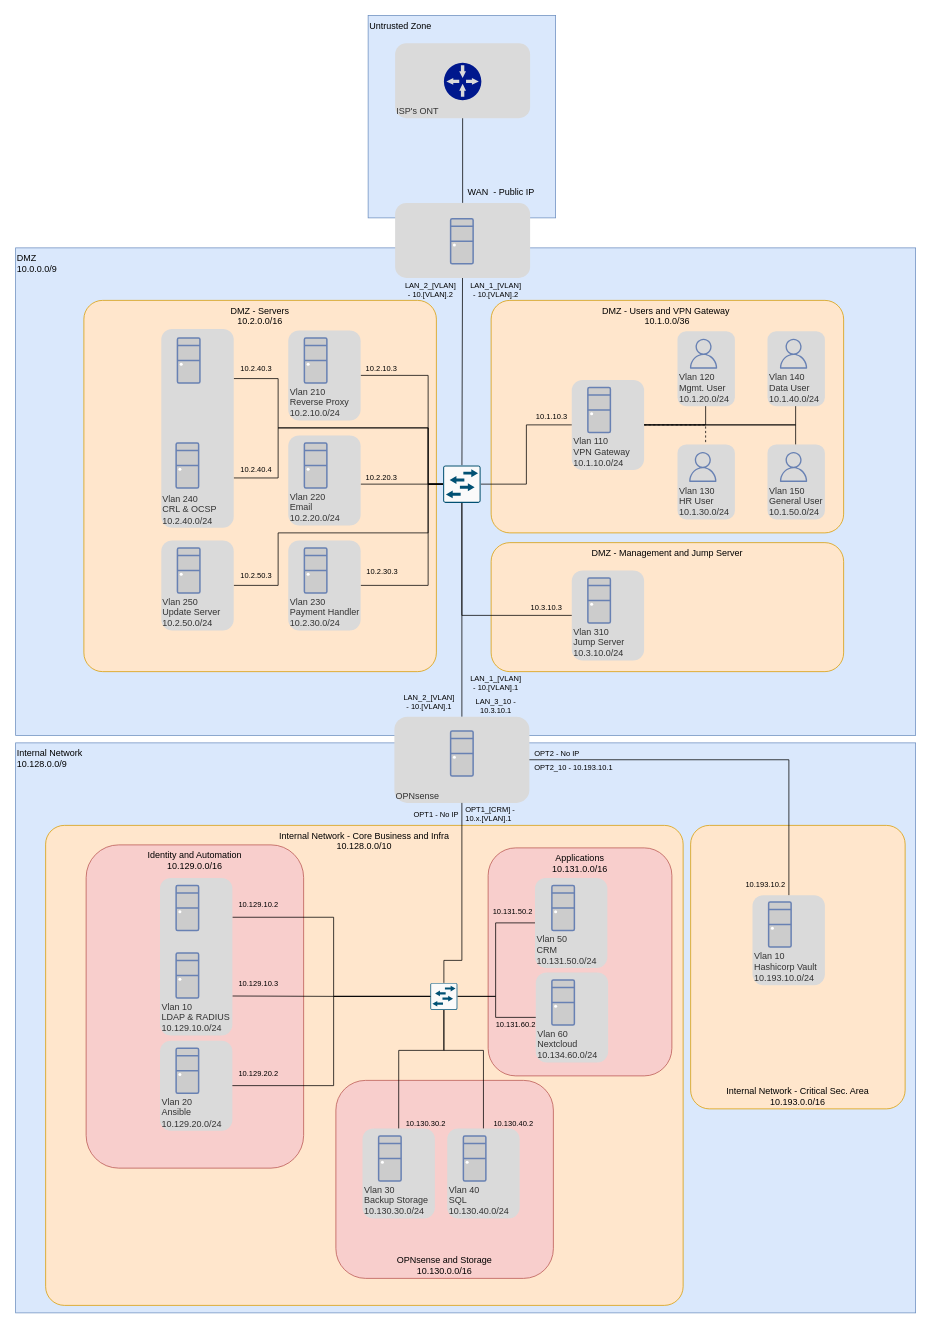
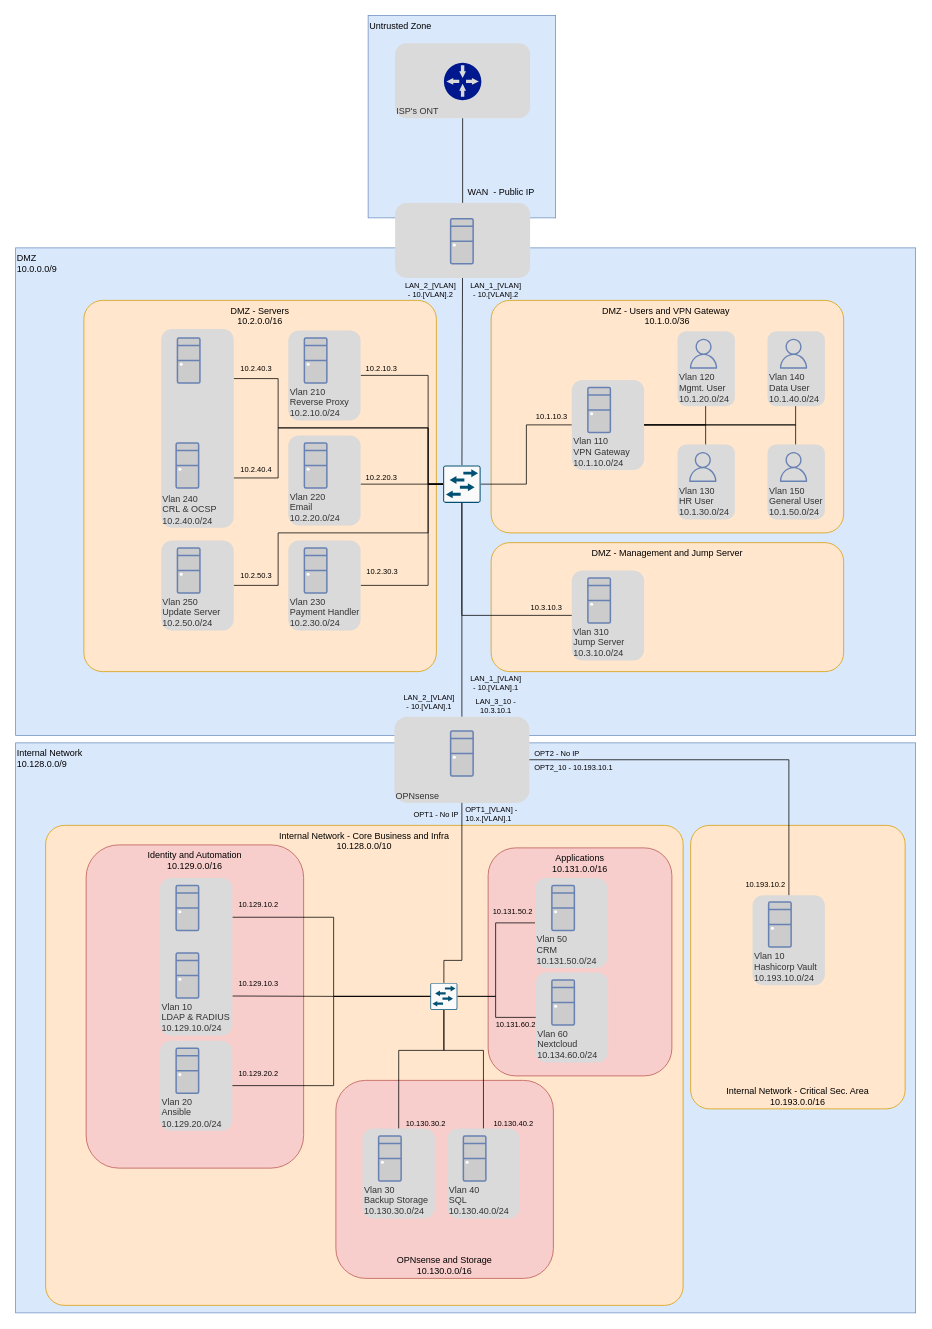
(705, 435) -> (705, 435)
(490, 814) -> (492, 814)
